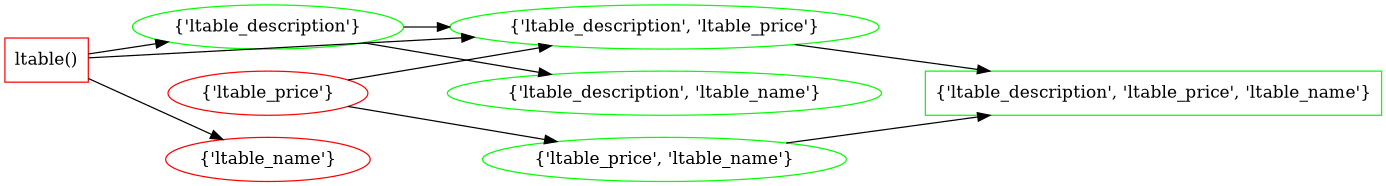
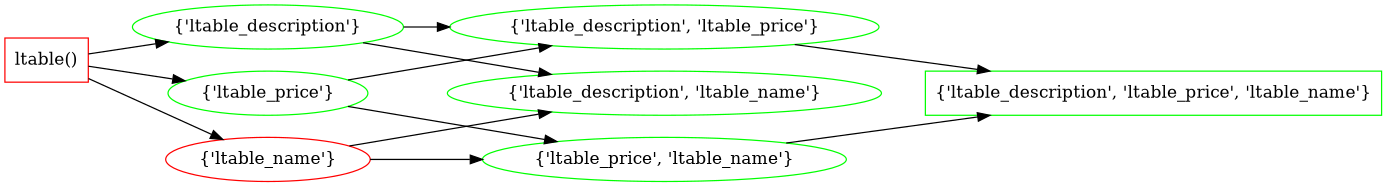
(275, 48) -> (131, 73)
(268, 93) -> (268, 93)
none -> (439, 131)
none -> (420, 159)
